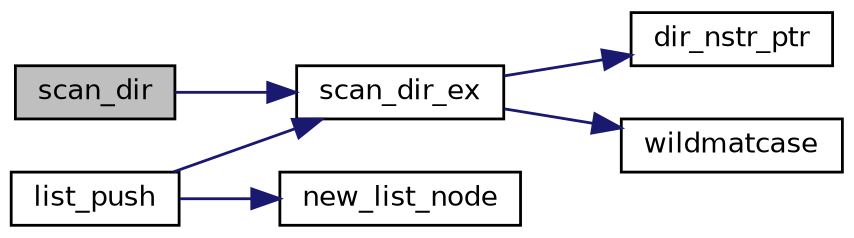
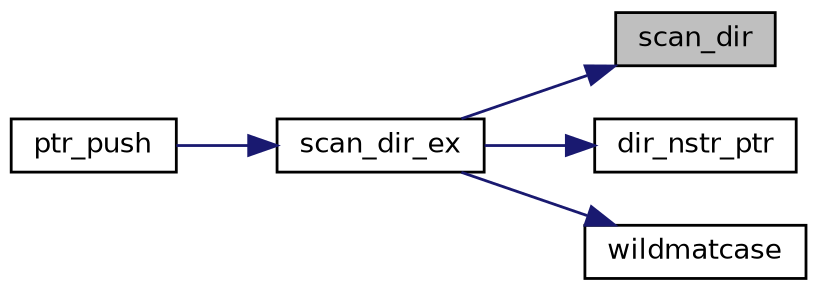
(221, 92) -> (524, 97)
(95, 199) -> (94, 146)
(400, 199) -> none
